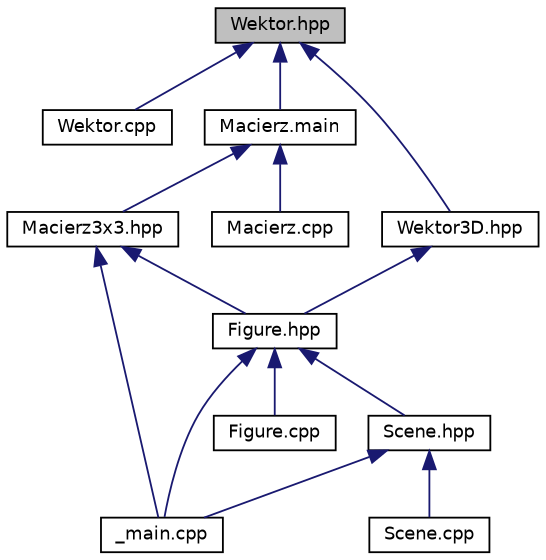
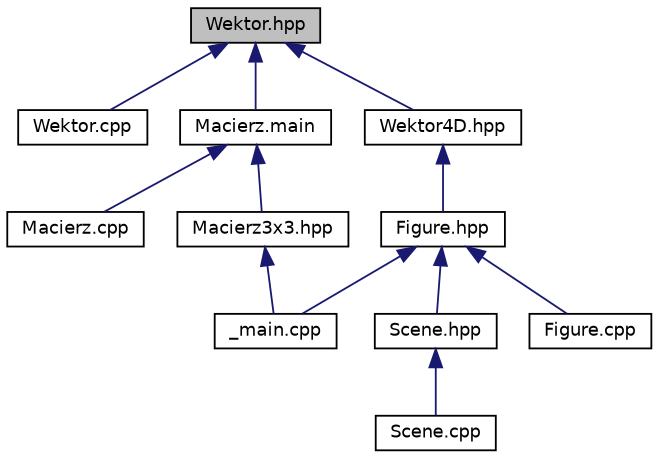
(460, 229) -> (443, 127)
(192, 285) -> none
(287, 487) -> none
